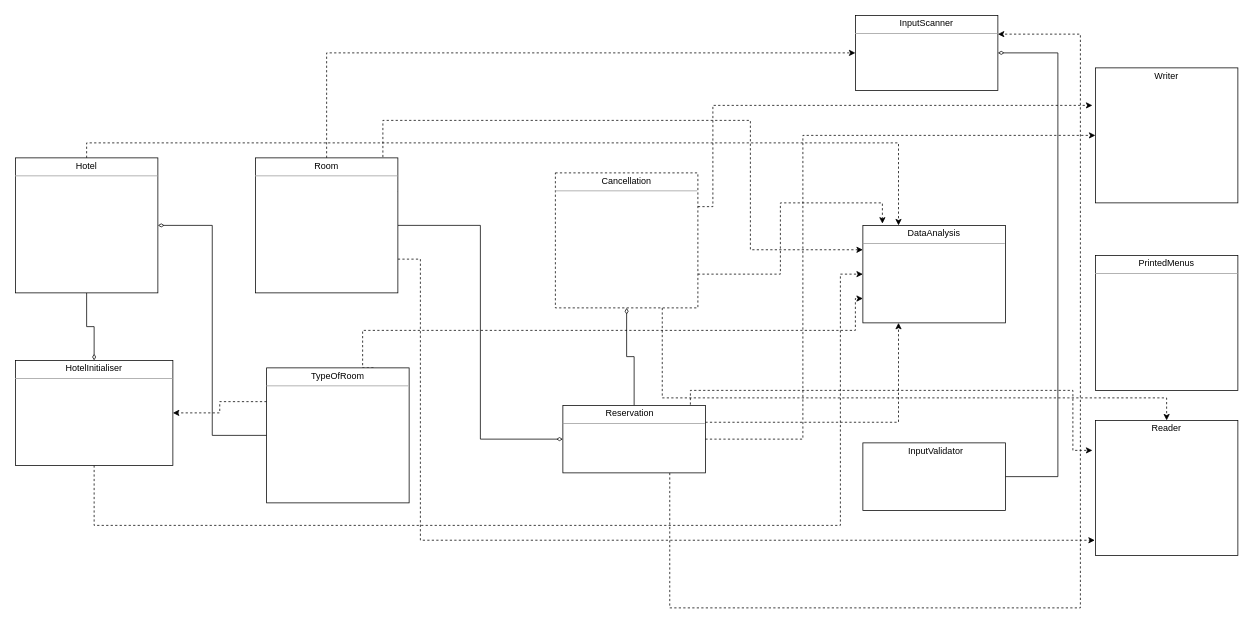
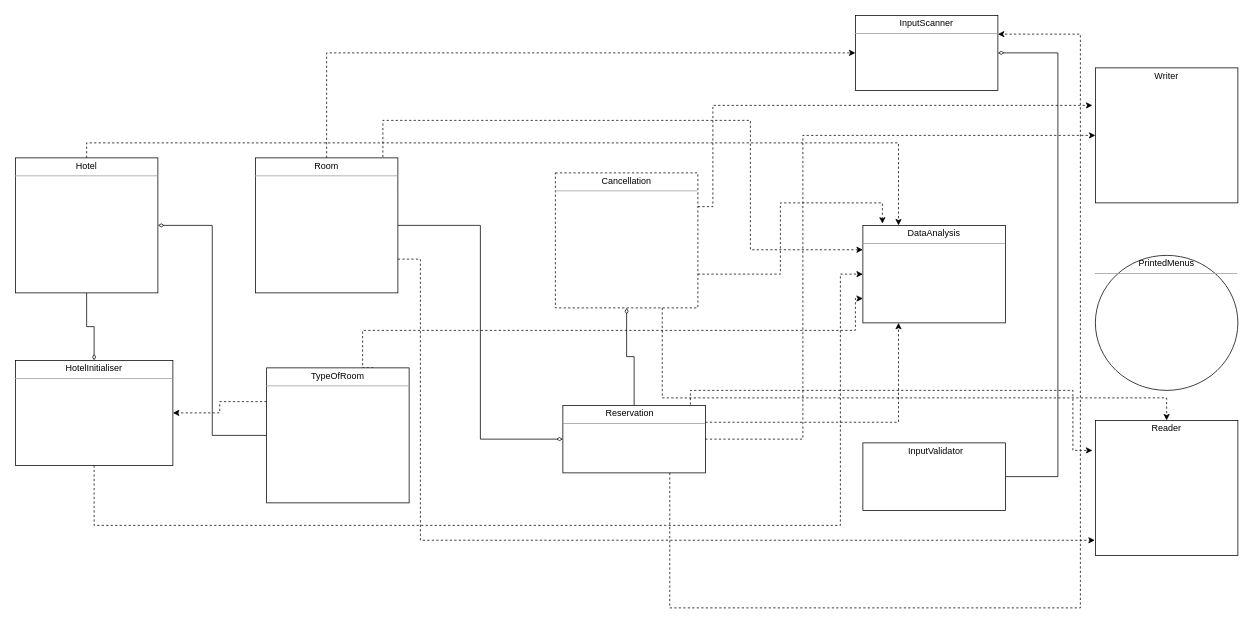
(1167, 323) -> (1167, 323)
